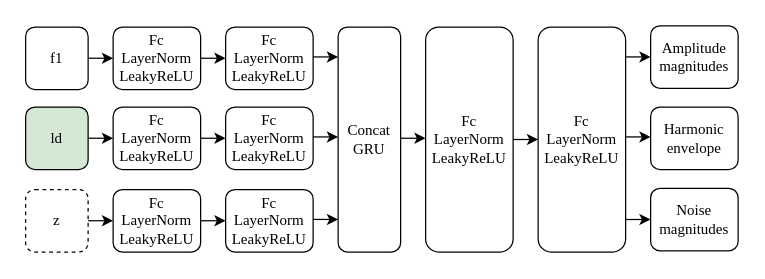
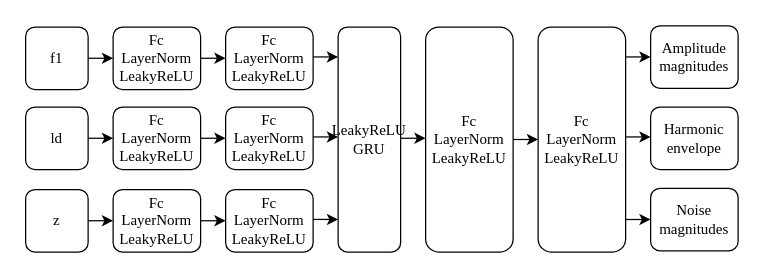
(57, 138) -> (57, 138)
(369, 139) -> (369, 139)
(57, 221) -> (57, 221)
